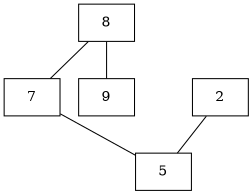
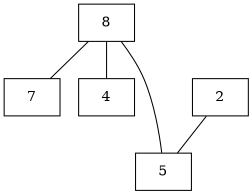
(107, 97) -> (107, 97)
(98, 135) -> (149, 94)
